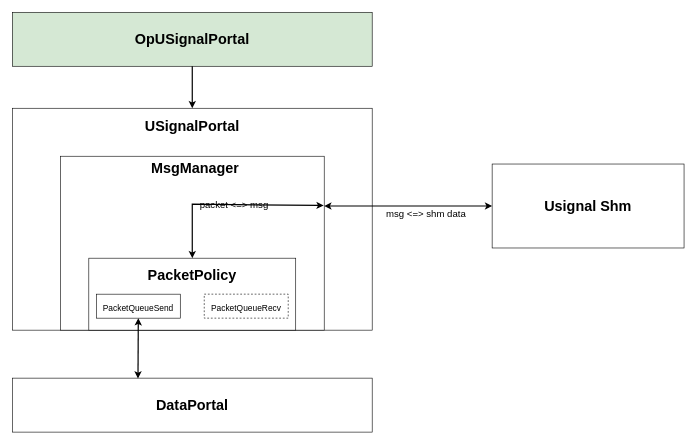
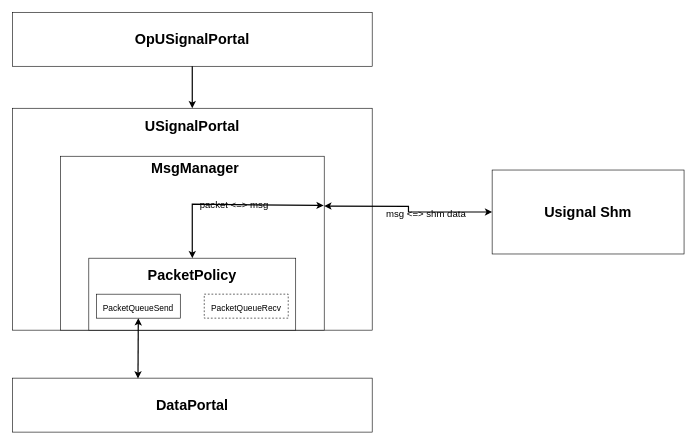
(192, 39) -> (192, 39)
(588, 206) -> (588, 212)
